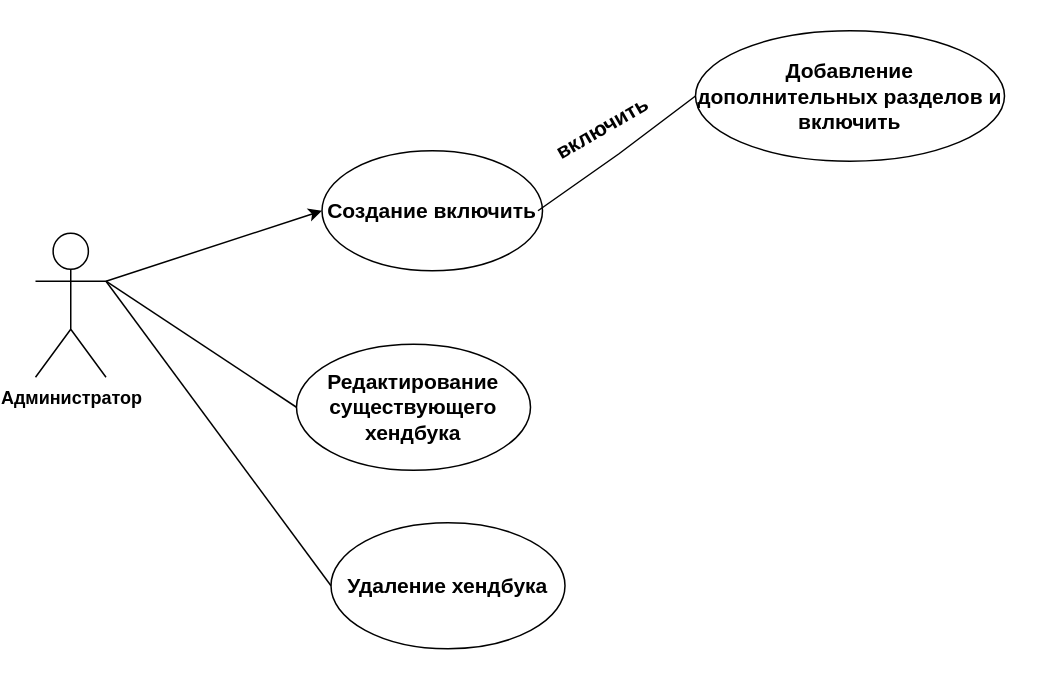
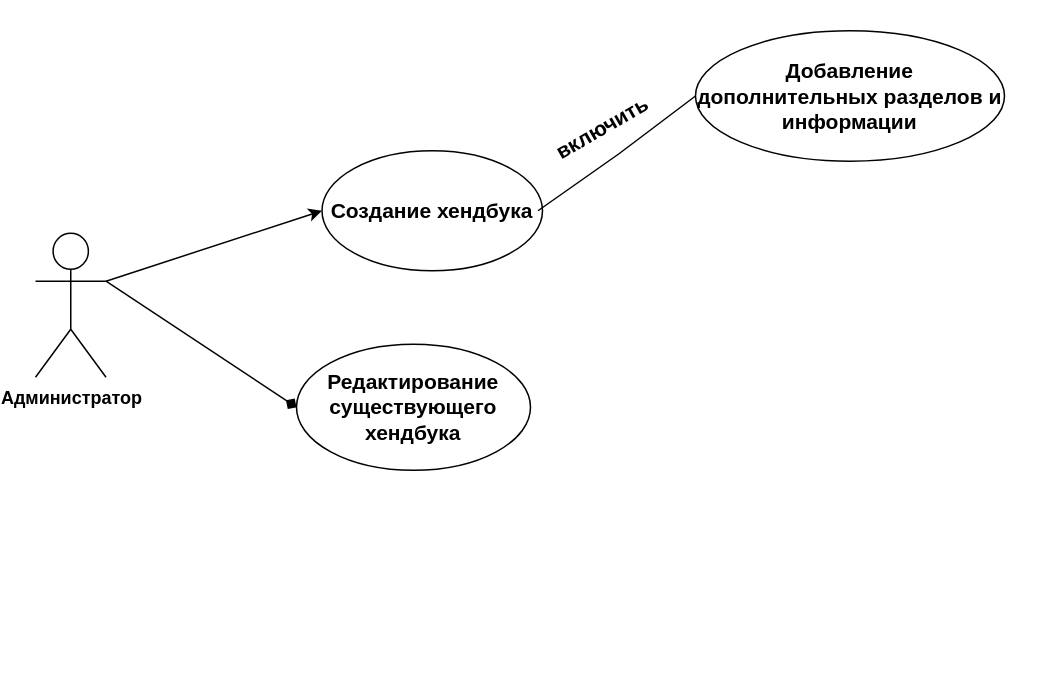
(850, 97) -> (850, 97)
(432, 211) -> (432, 211)
(290, 403) -> (286, 400)
(221, 437) -> none
(448, 586) -> none
